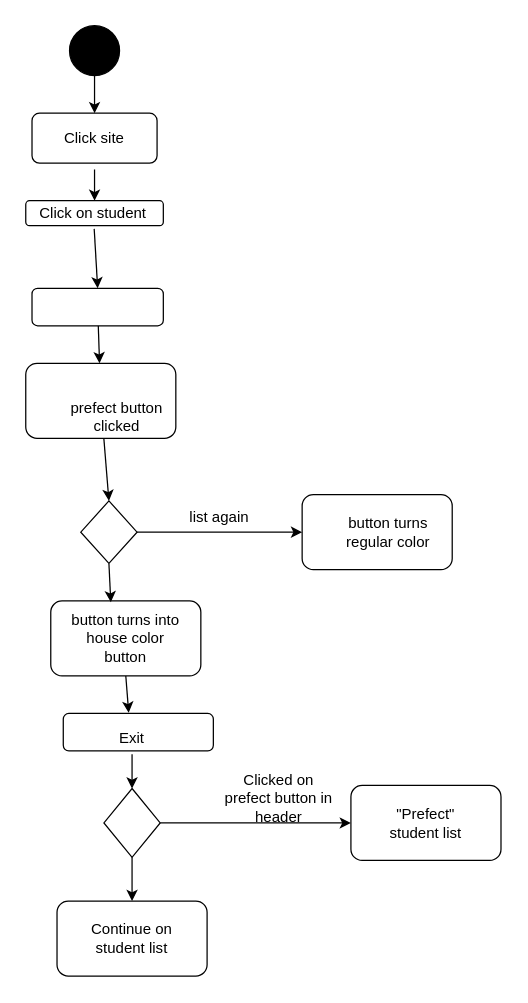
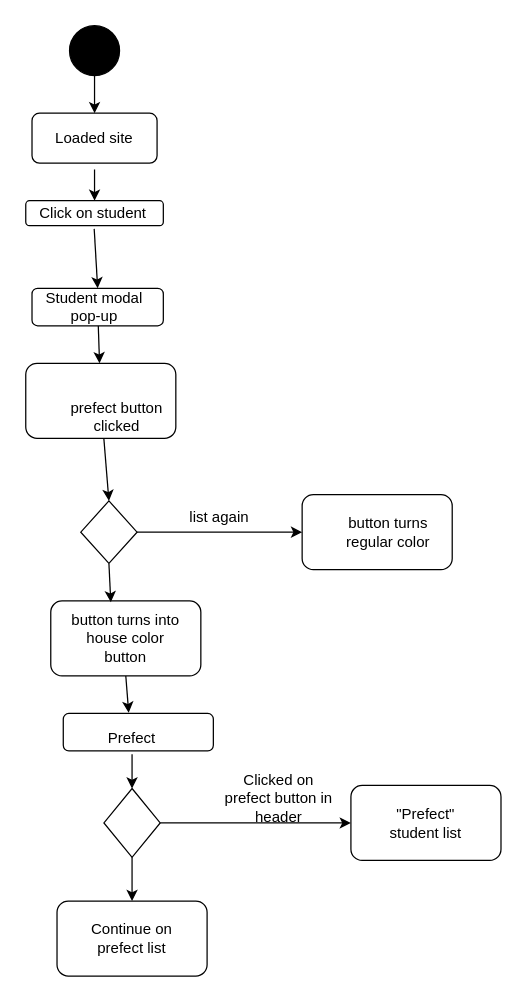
(94, 138) -> (94, 138)
none -> (94, 307)
(132, 738) -> (132, 738)
(132, 938) -> (132, 938)
